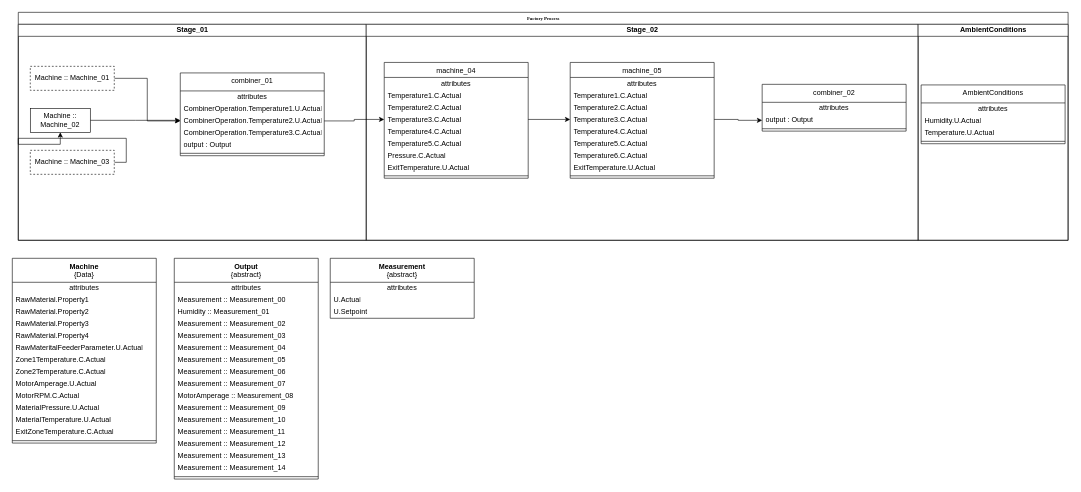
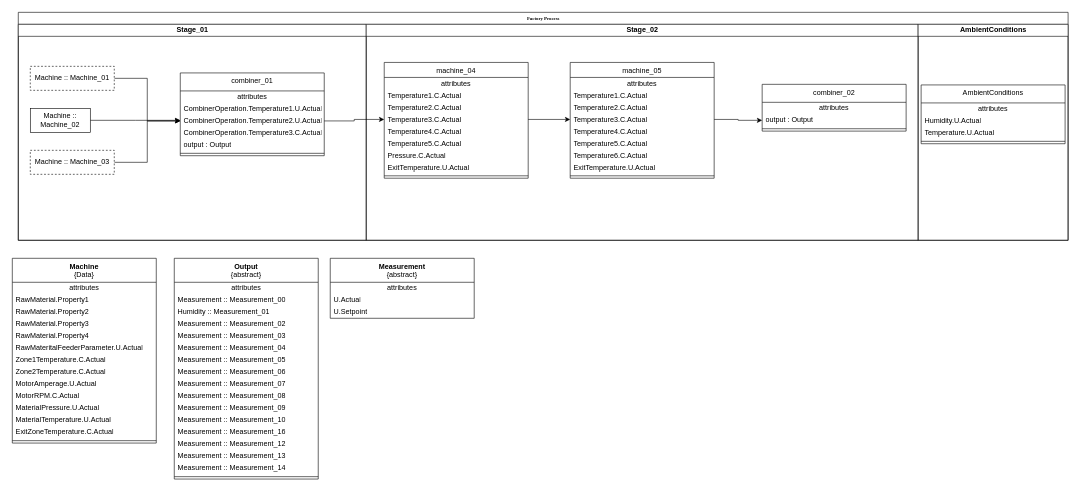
(60, 142) -> (147, 154)
(237, 396) -> (233, 396)
(233, 432) -> (233, 432)
